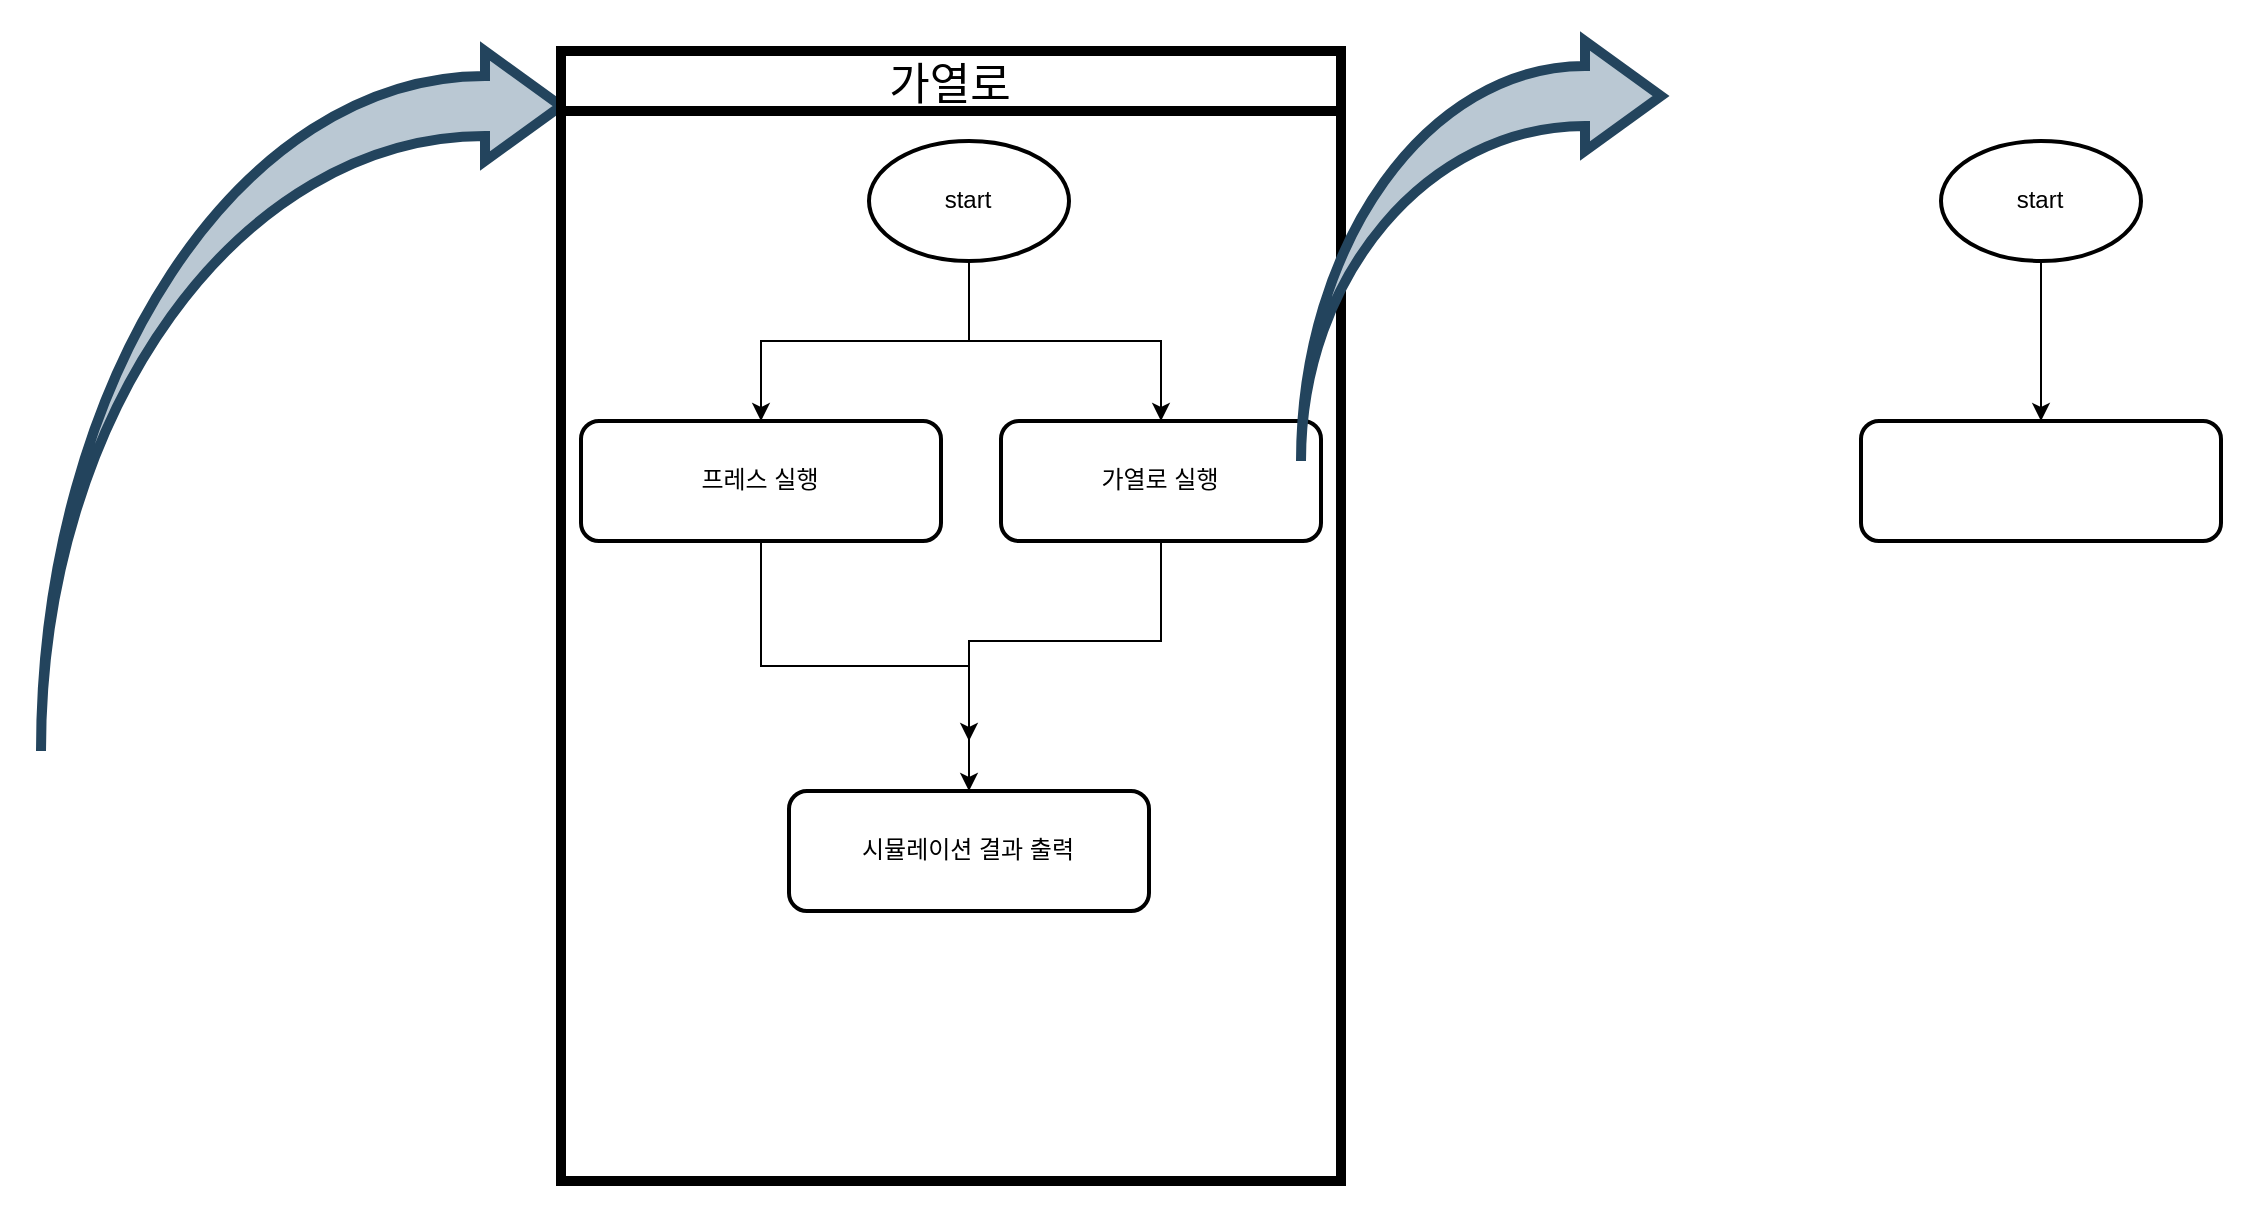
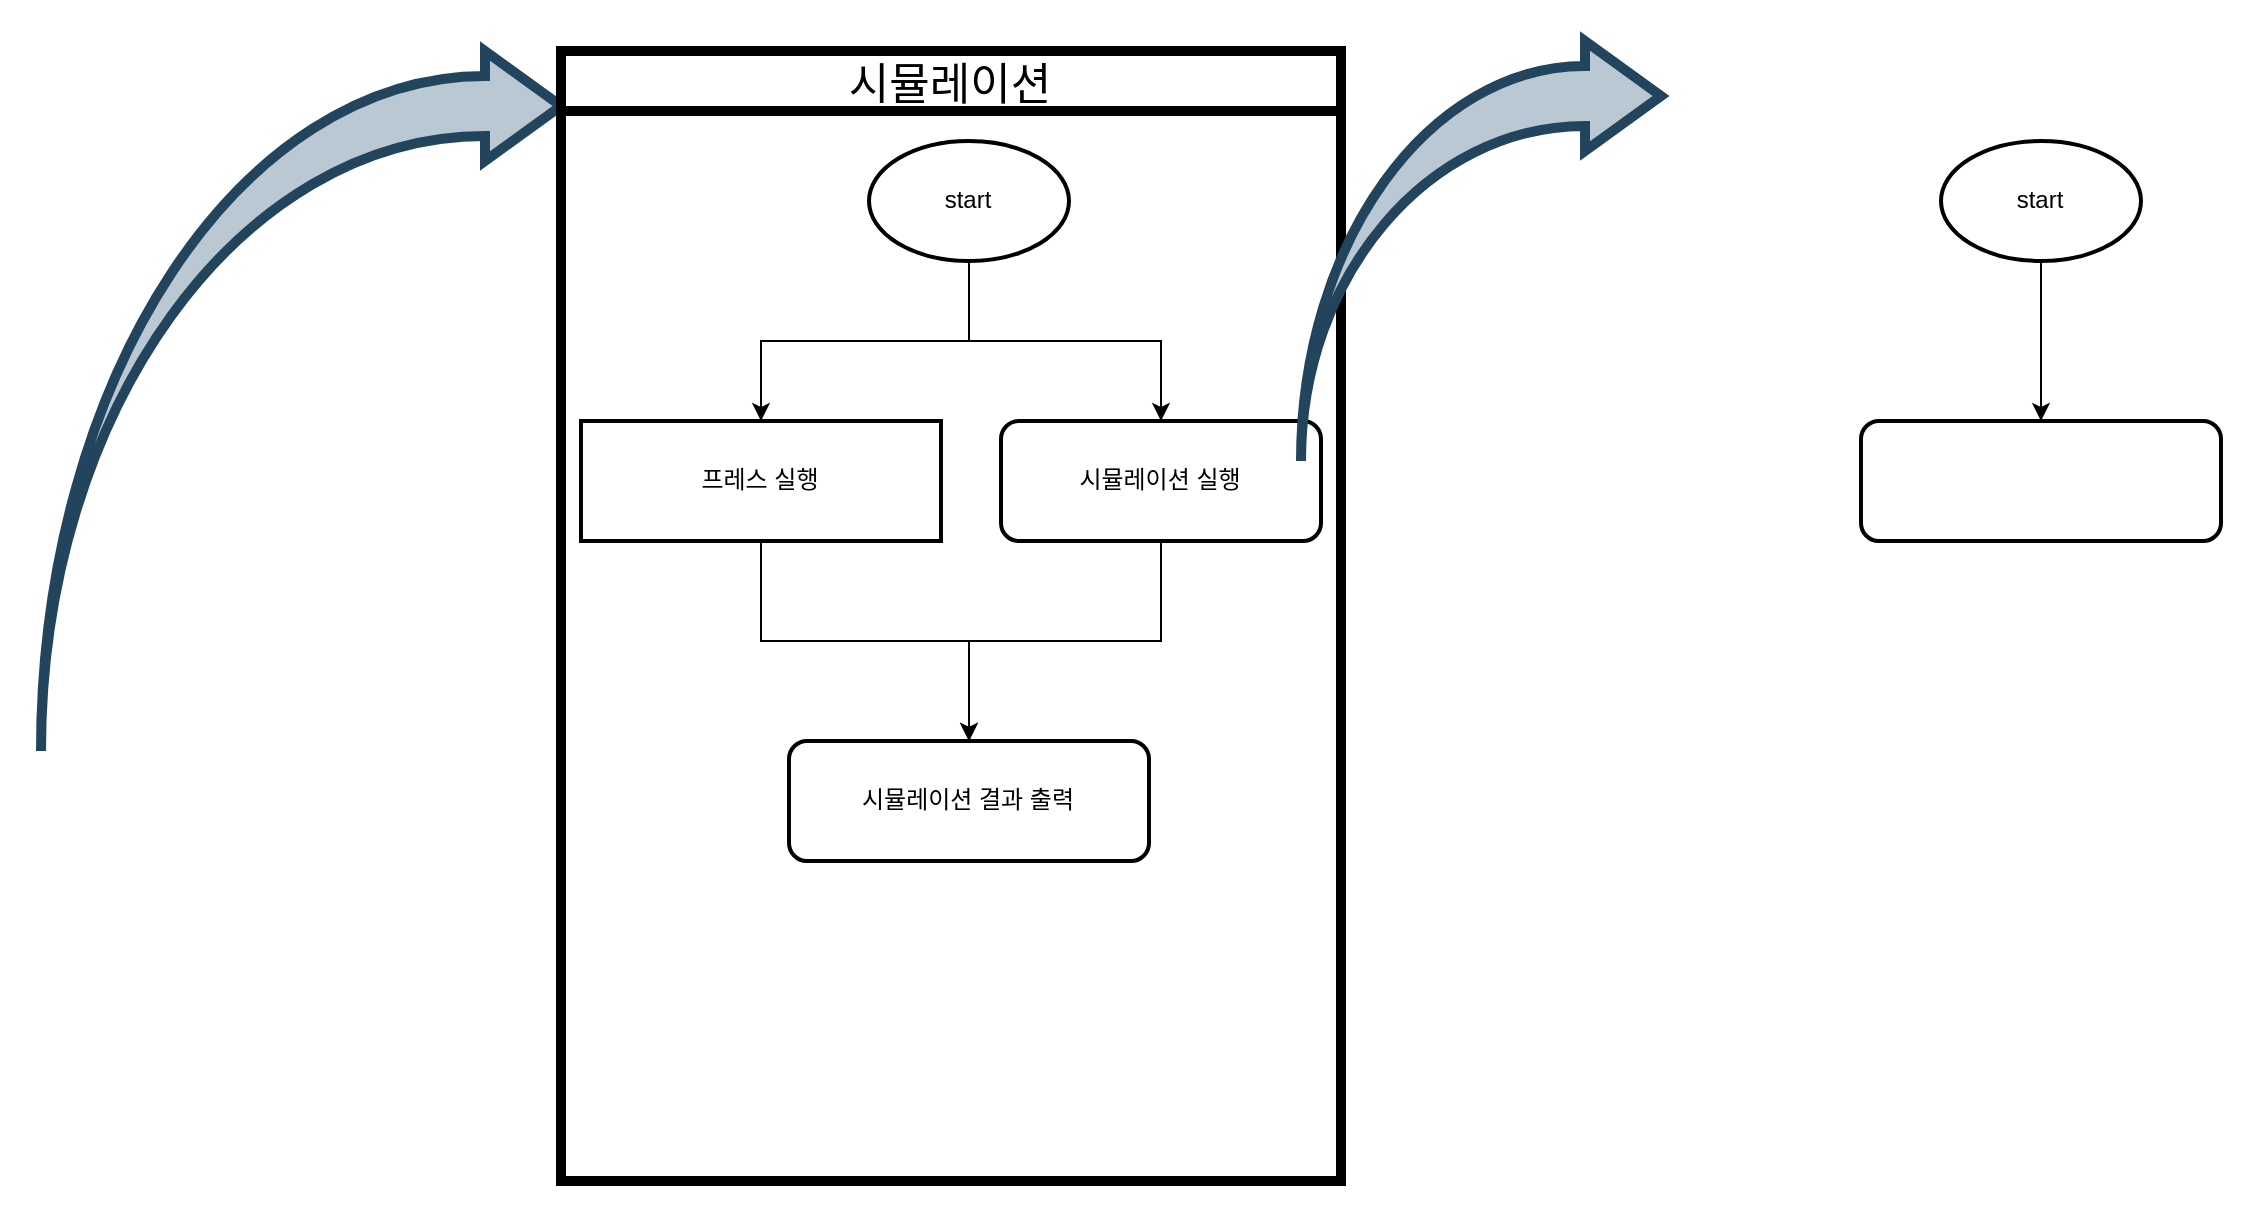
(950, 85) -> (950, 85)
(761, 481) -> (761, 481)
(1161, 481) -> (1161, 481)
(969, 851) -> (969, 801)
